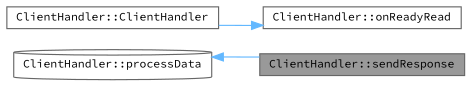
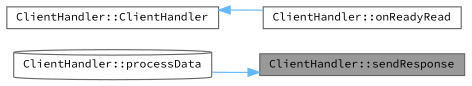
(235, 25) -> (247, 10)
(242, 57) -> (230, 72)
